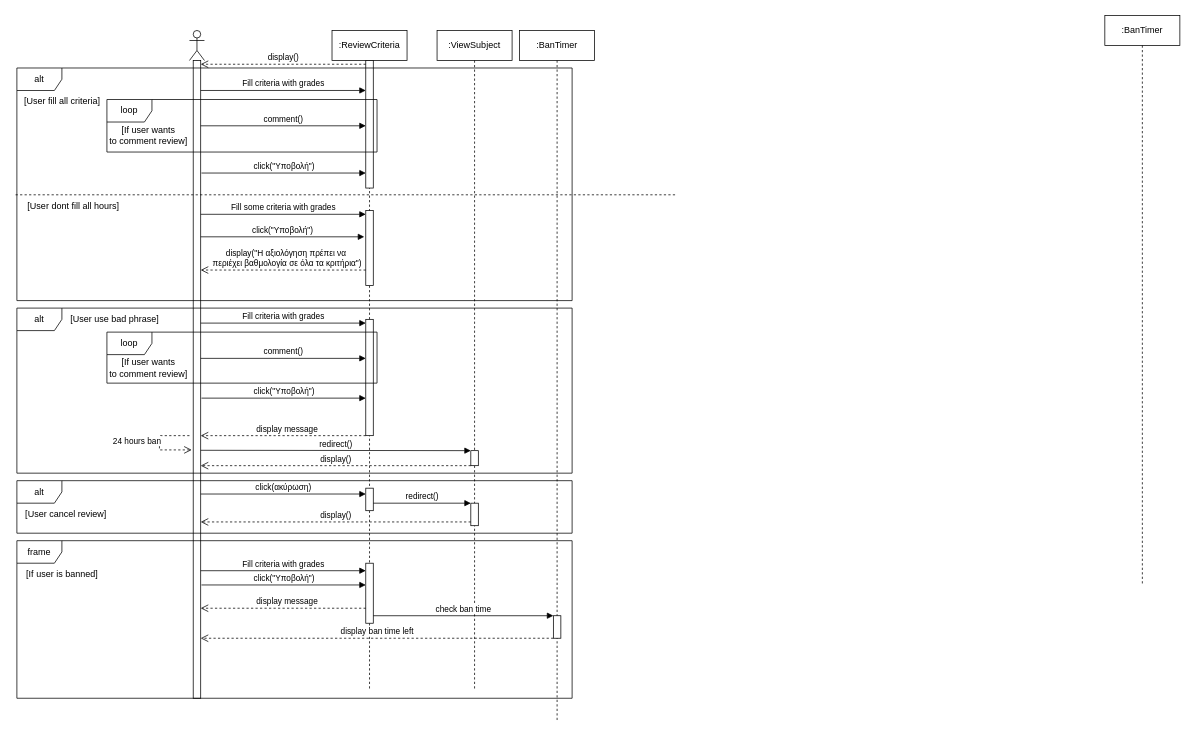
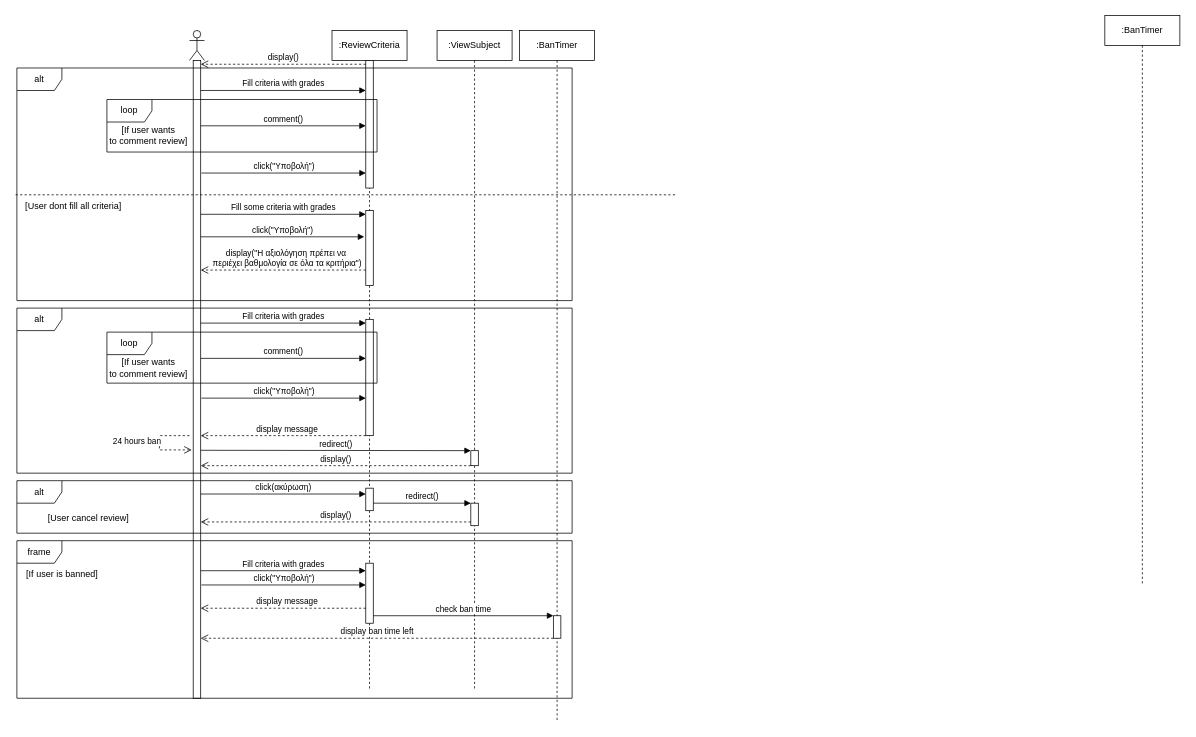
(62, 102) -> none
(74, 207) -> (74, 207)
(114, 319) -> none
(66, 514) -> (88, 518)
